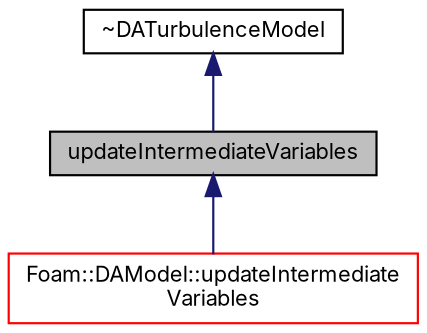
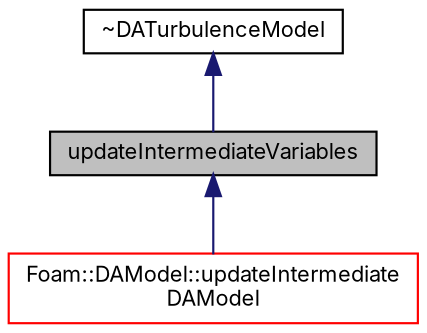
(213, 288) -> (213, 288)
